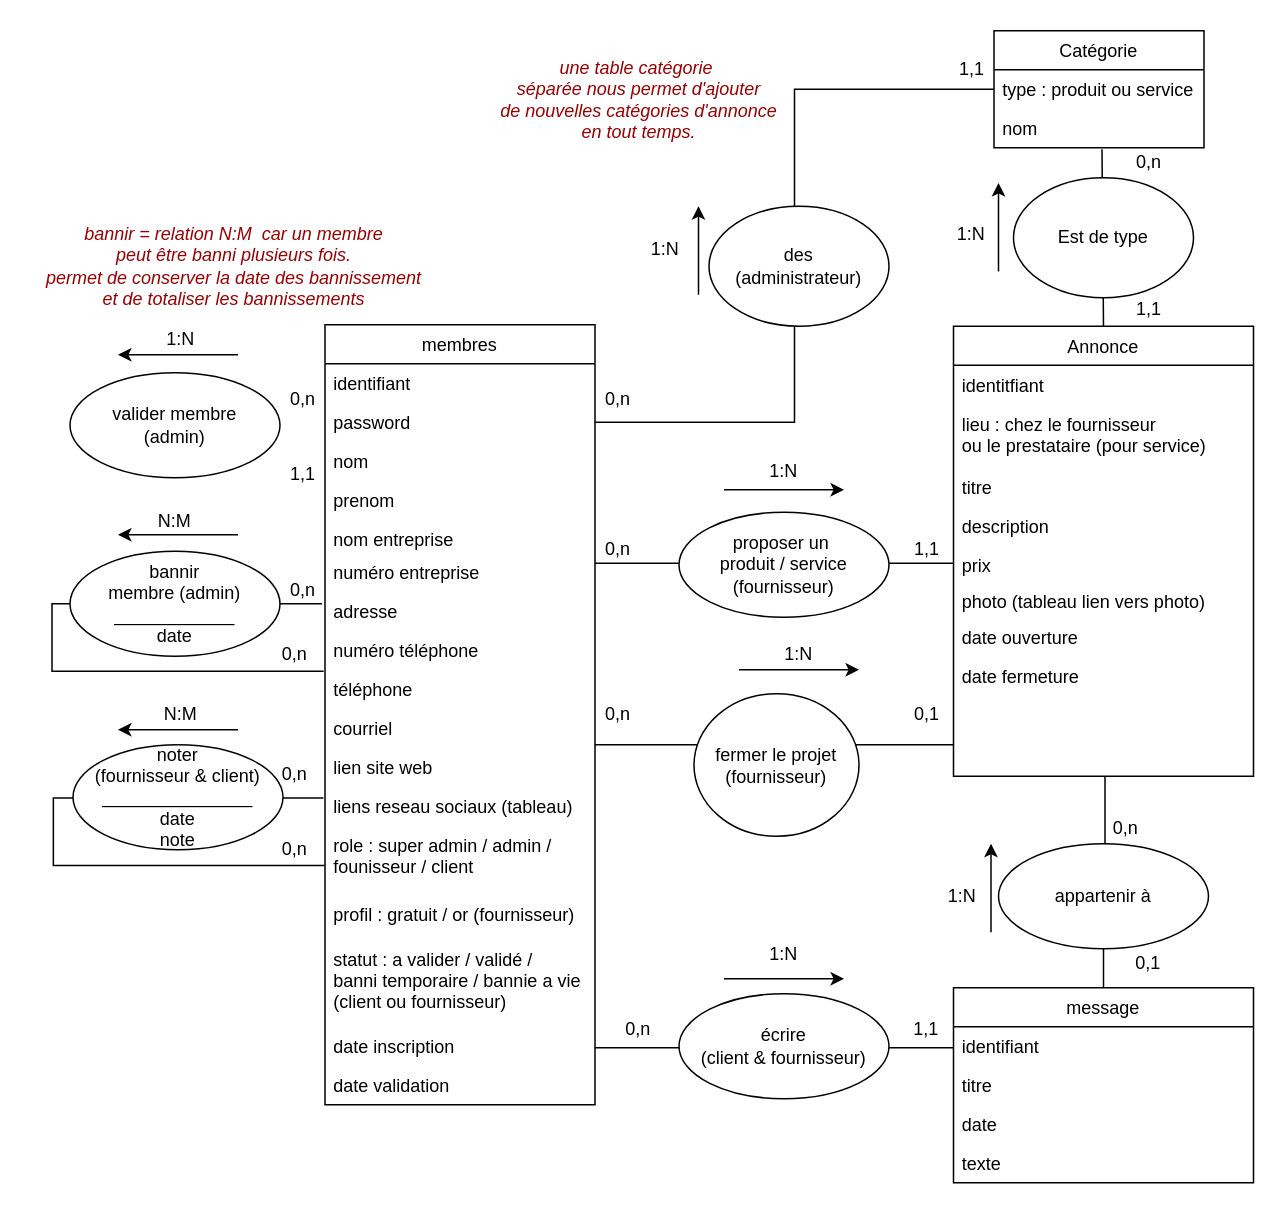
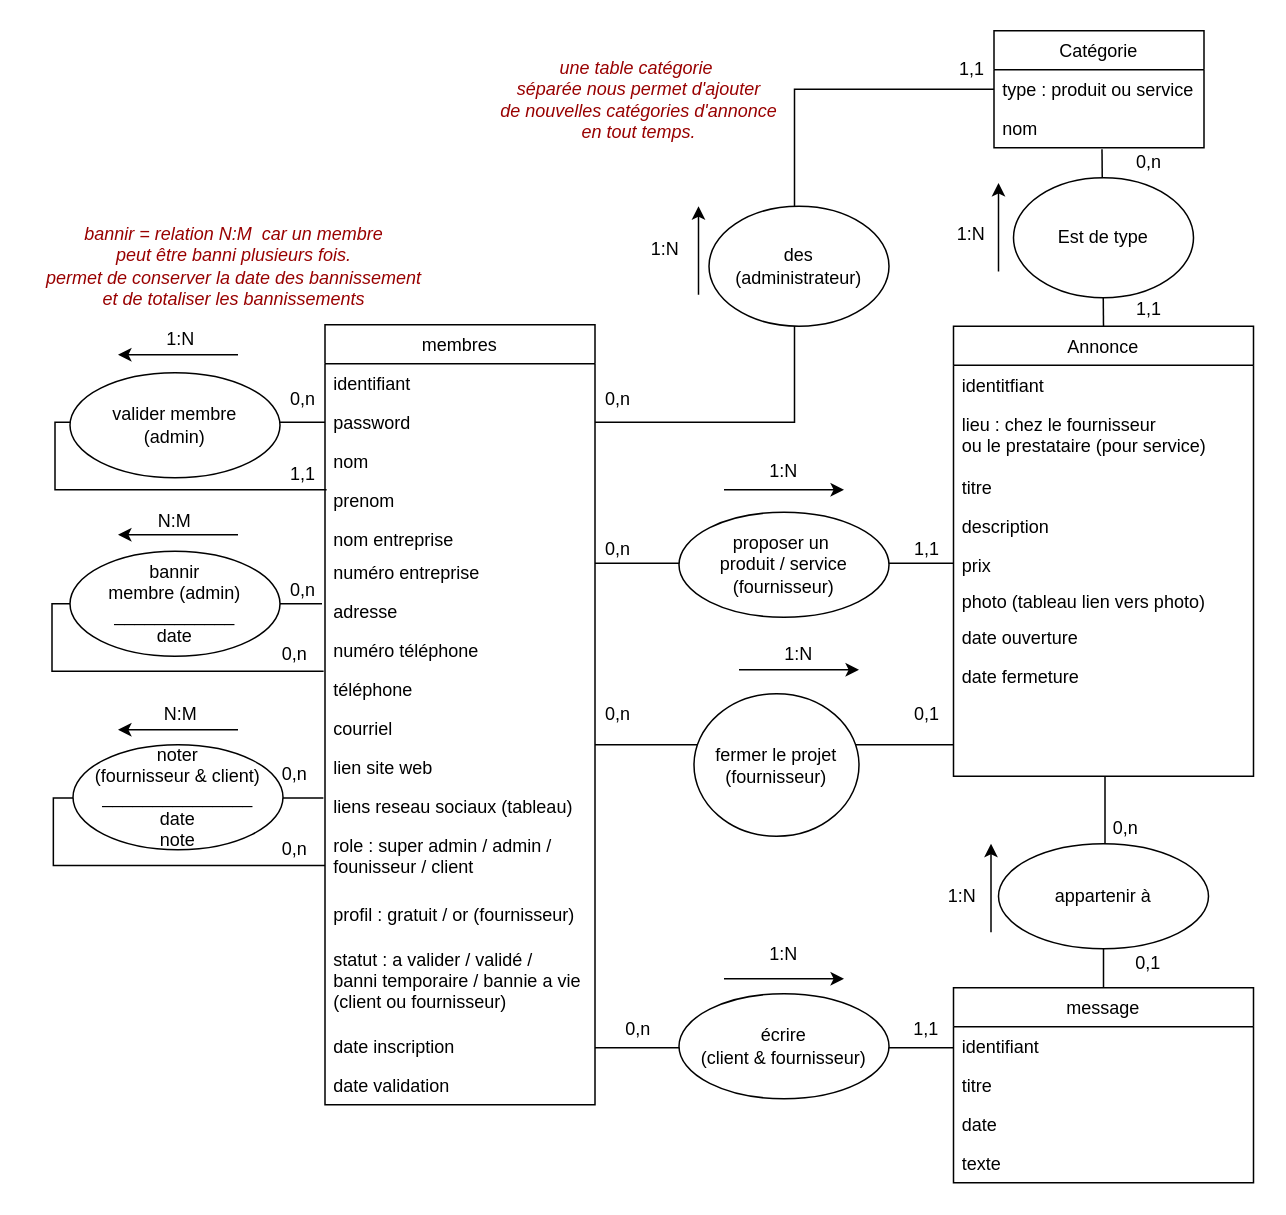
none -> (149, 490)
